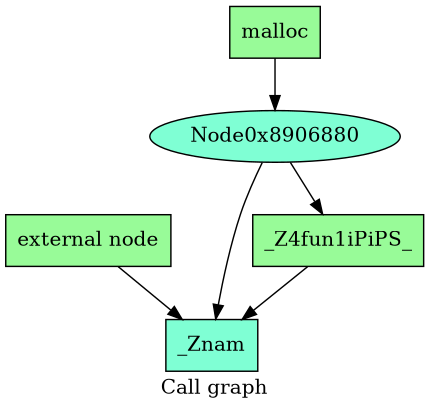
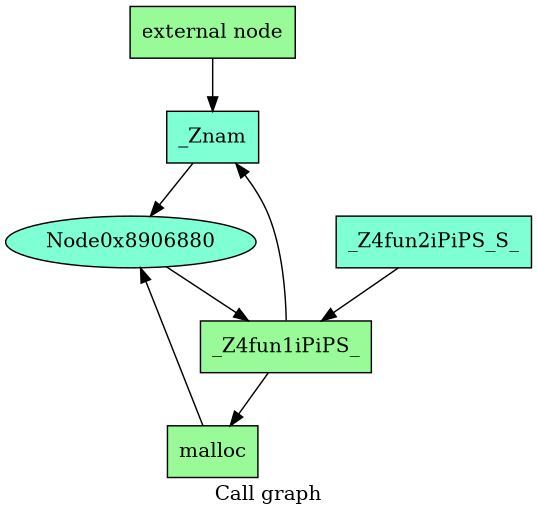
(235, 232) -> (176, 184)
none -> (434, 242)
none -> (253, 393)
